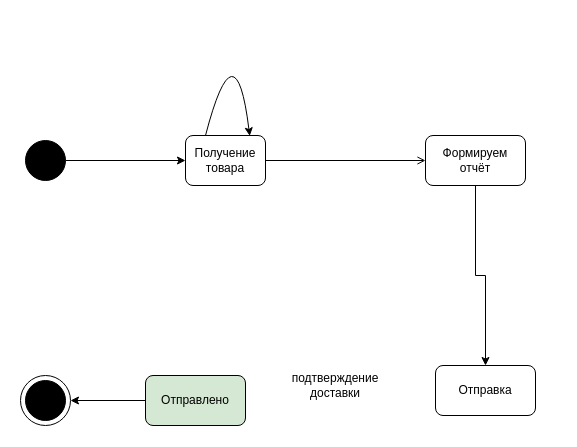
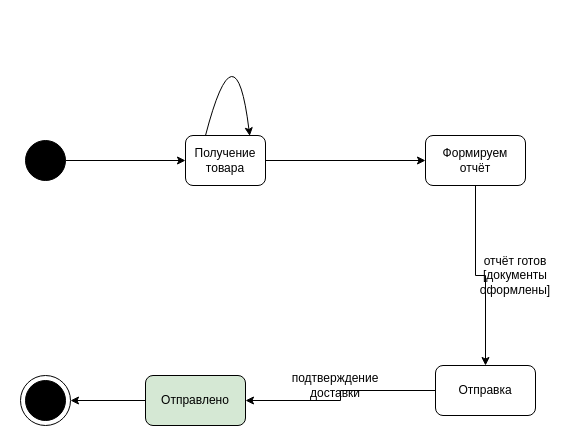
(419, 161) -> (417, 161)
none -> (516, 276)
none -> (341, 392)
